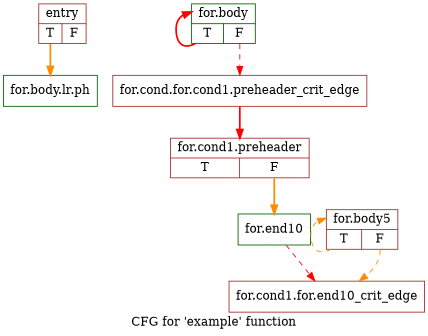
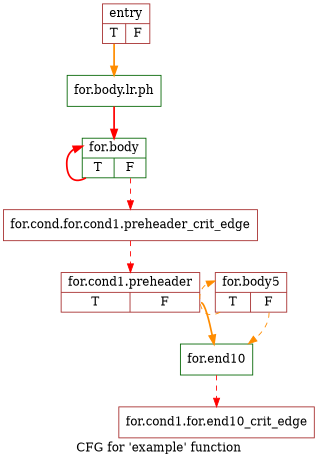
none -> (114, 118)
(240, 118) -> (130, 252)
(376, 264) -> (265, 327)
